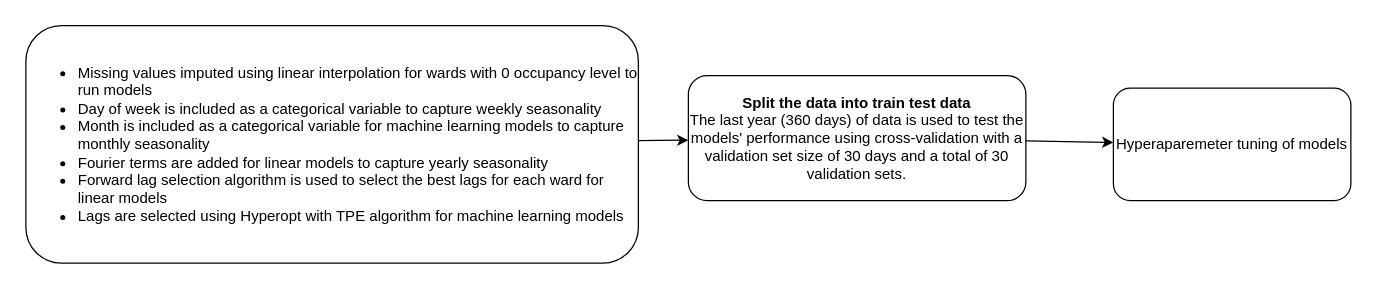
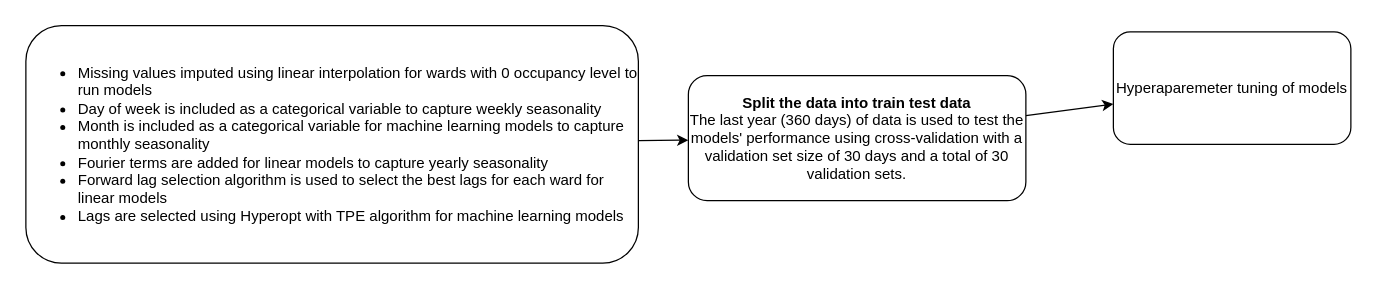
(1232, 144) -> (1232, 88)
